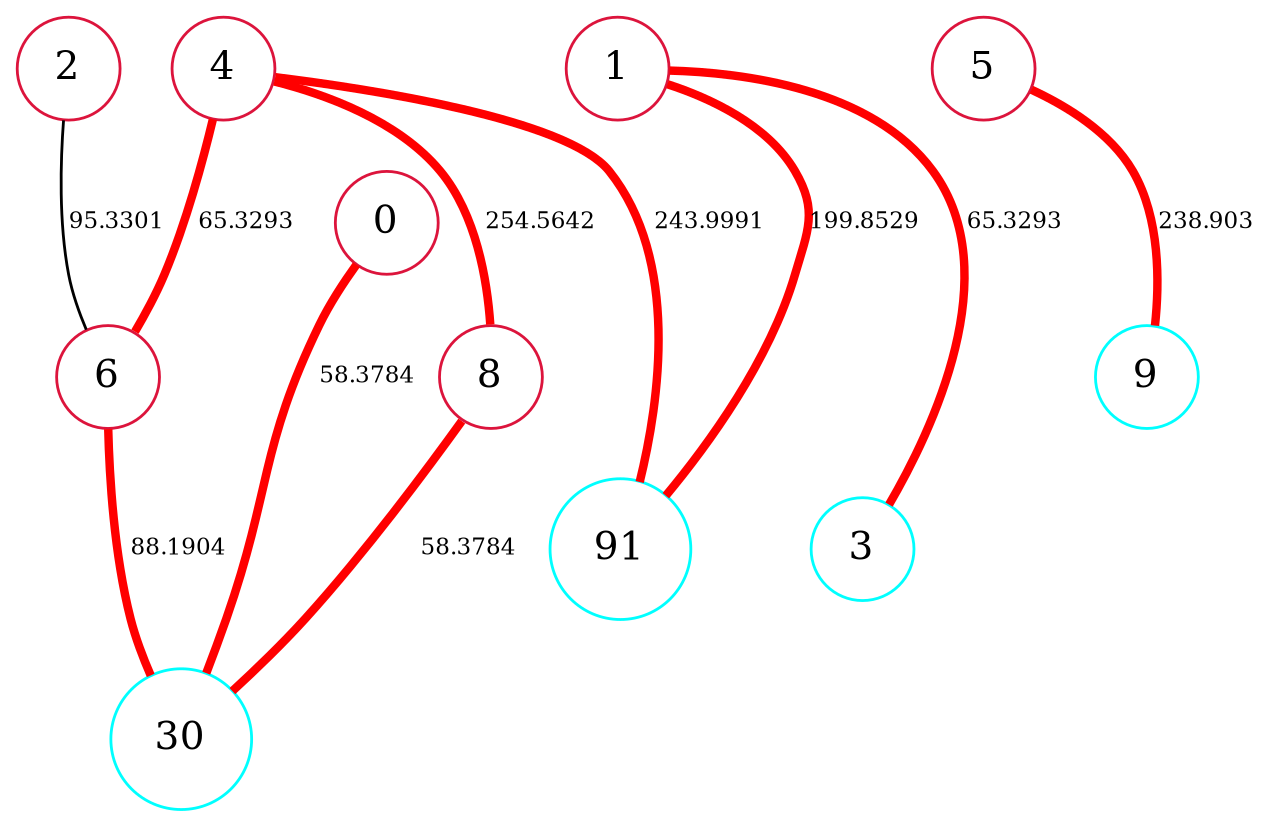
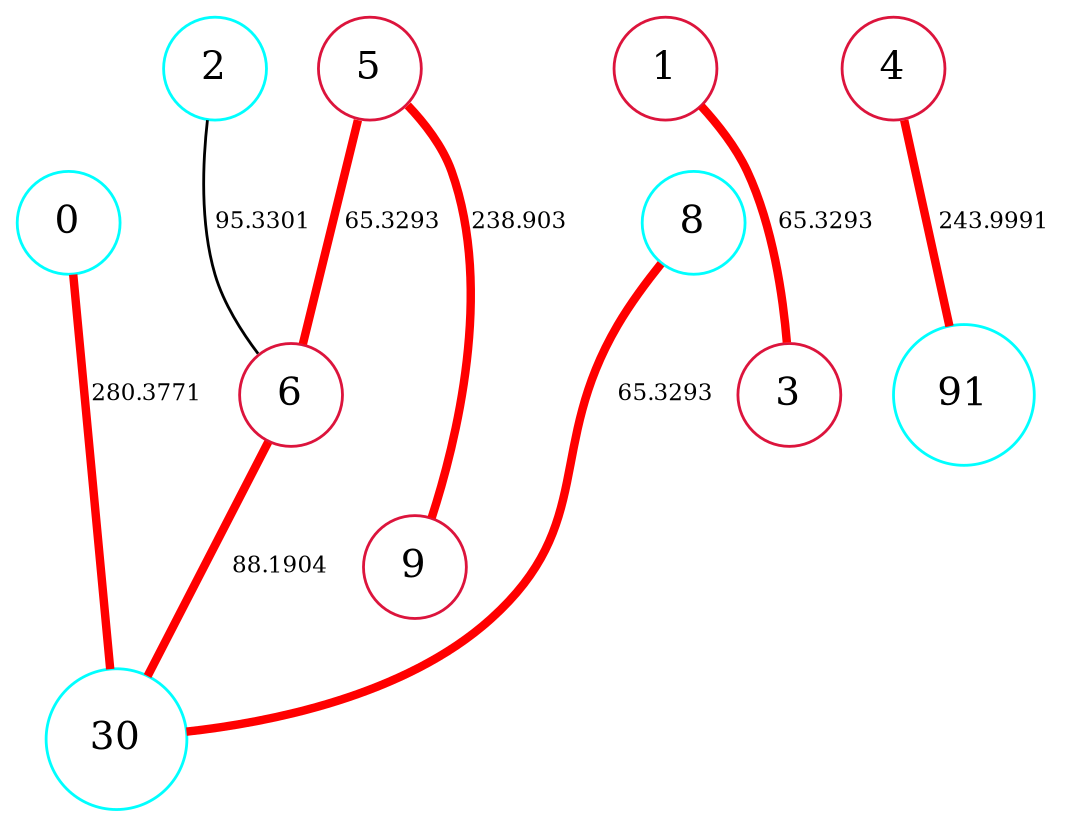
(69, 69) -> (215, 69)
(431, 161) -> none
(387, 223) -> (69, 223)
(182, 228) -> (330, 232)
(796, 271) -> none
(367, 377) -> (147, 395)
(491, 377) -> (694, 223)
(1147, 377) -> (415, 567)
(468, 549) -> (665, 395)
(863, 549) -> (789, 395)
